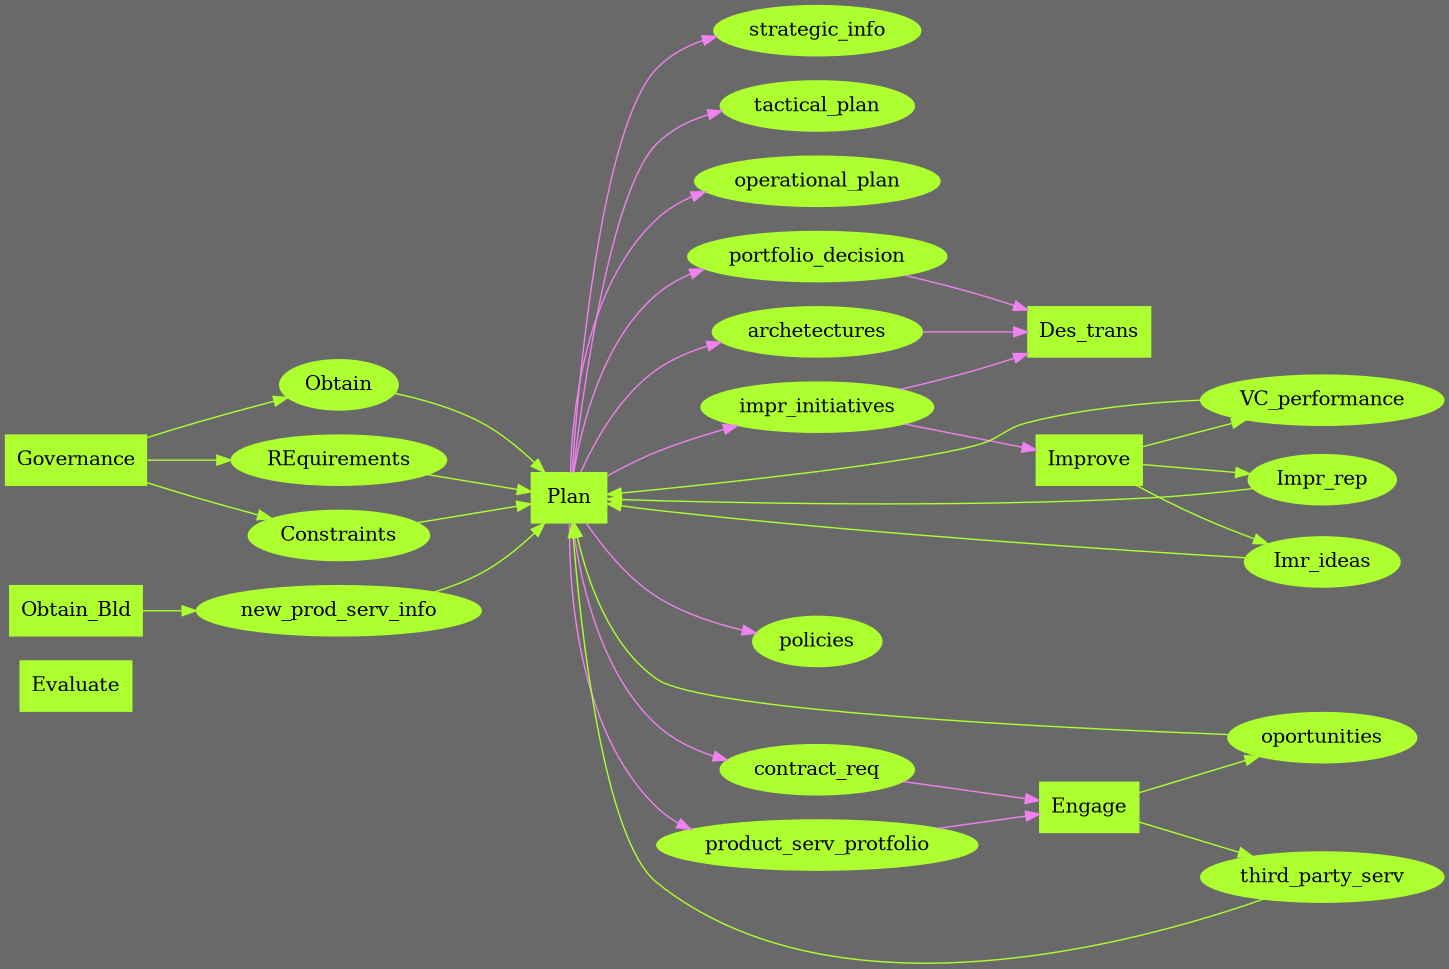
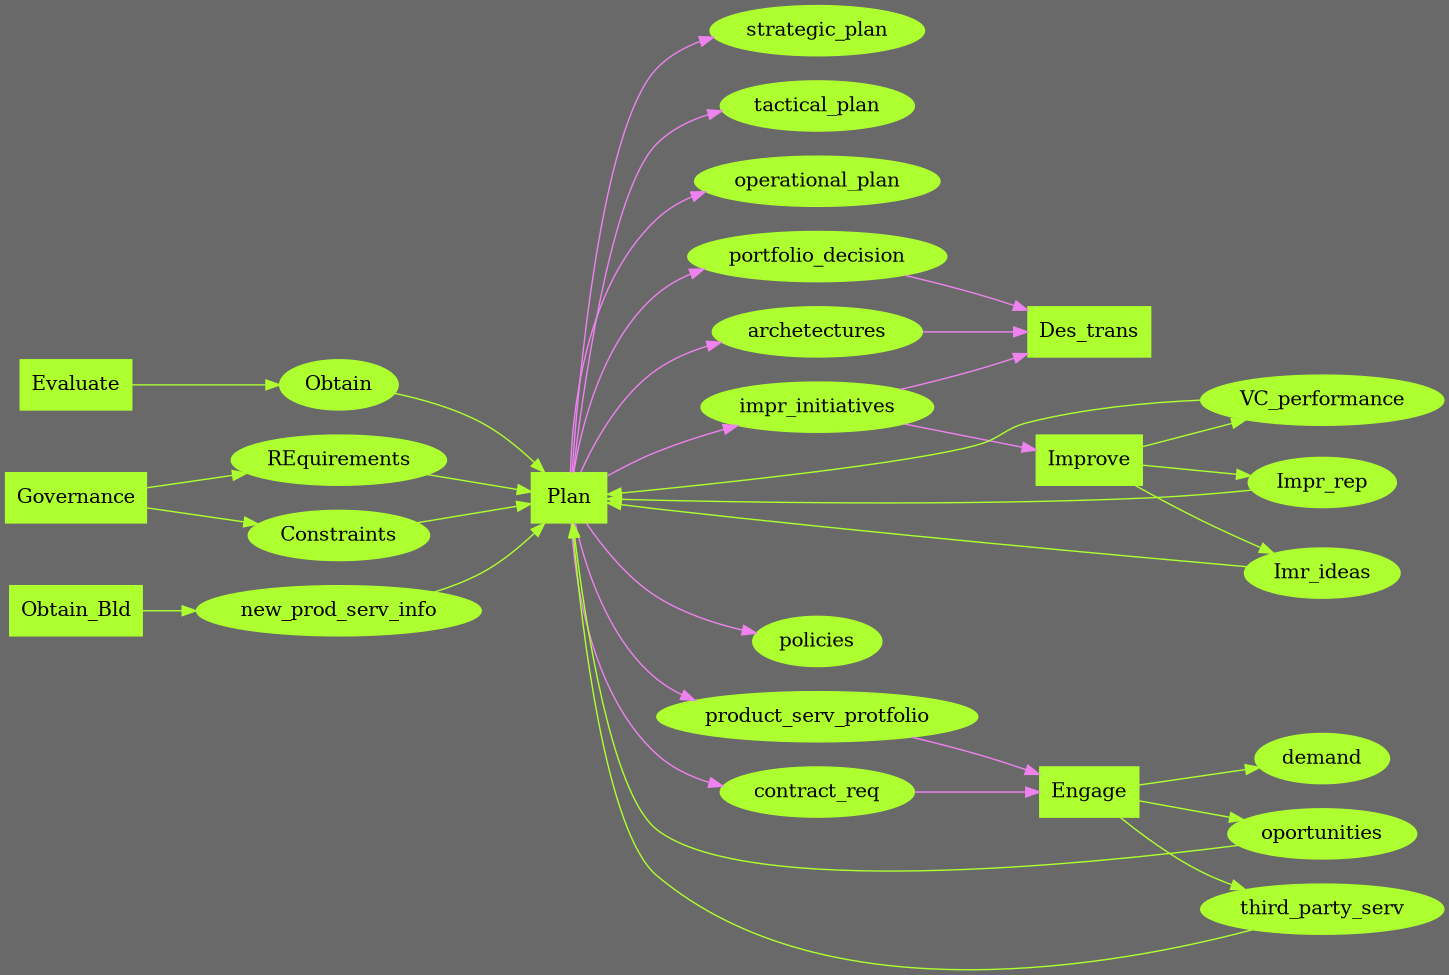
(817, 31) -> (817, 31)
(210, 419) -> (199, 385)
none -> (1322, 759)
